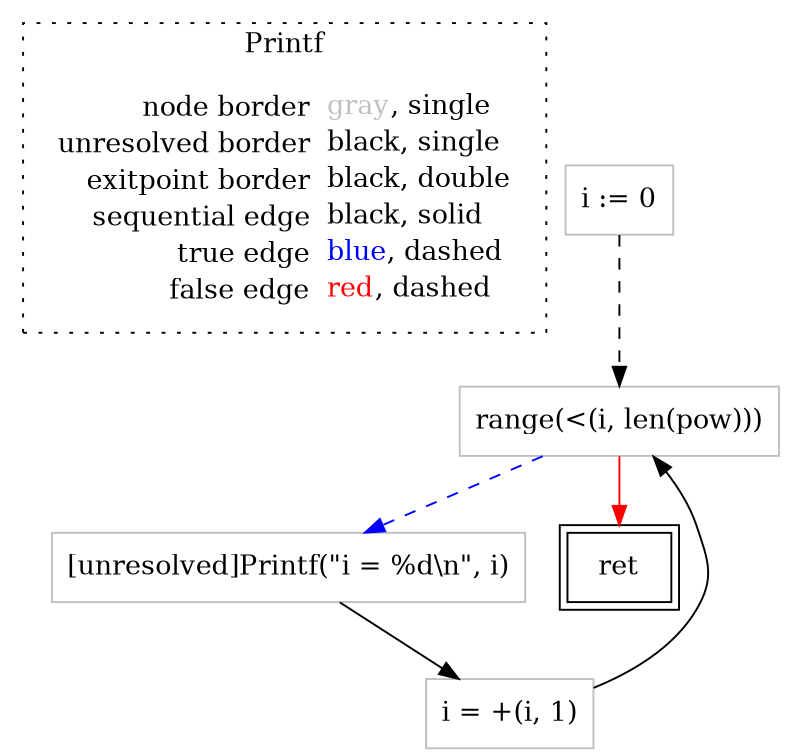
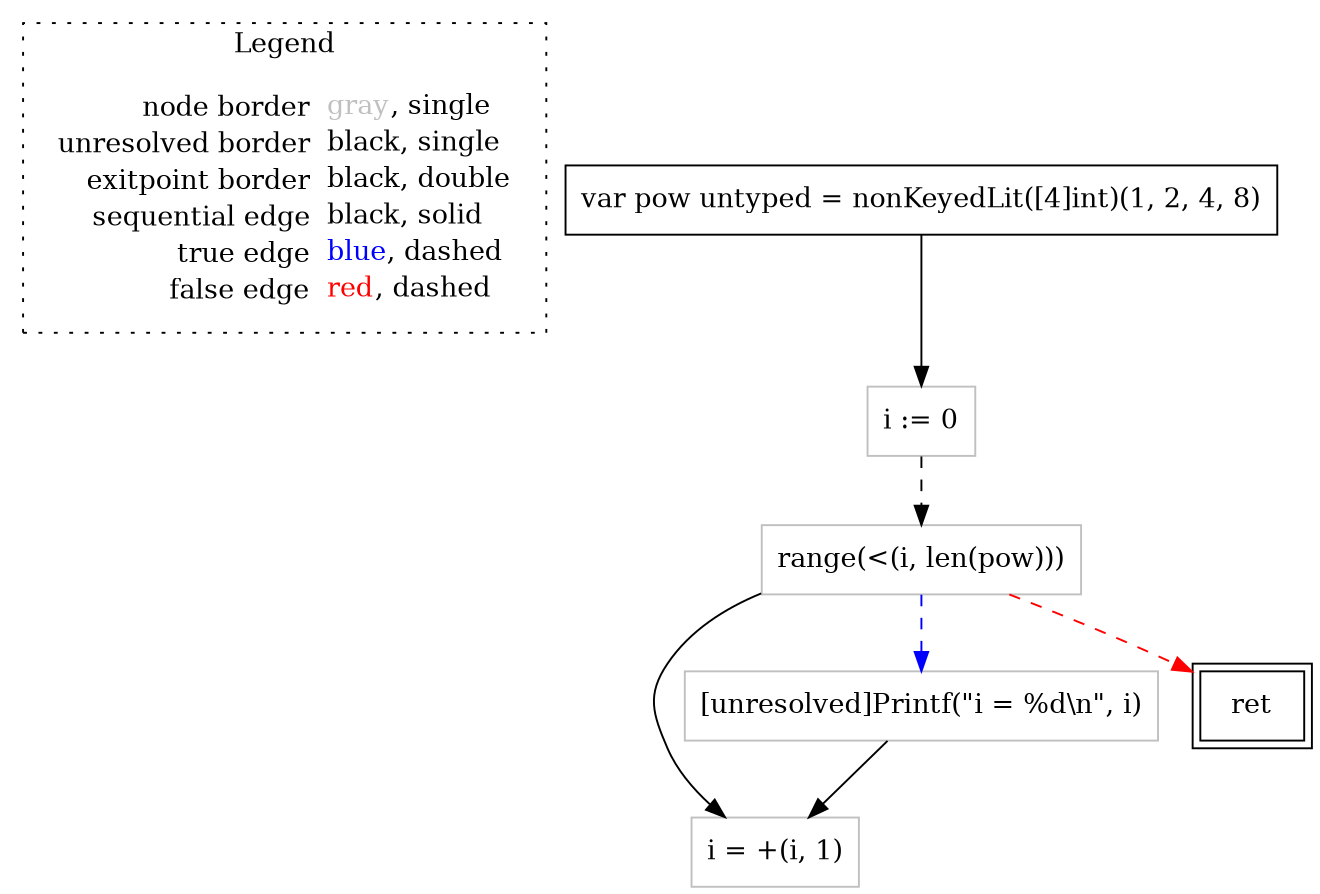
(285, 45) -> (285, 45)
none -> (921, 200)
(619, 481) -> (1092, 628)
(701, 601) -> (658, 682)
